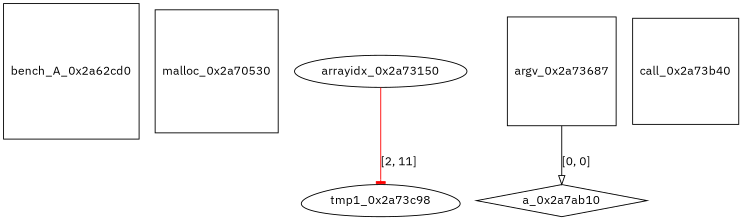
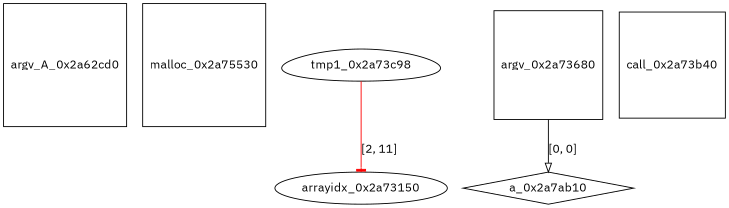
(71, 71) -> (65, 65)
(217, 71) -> (204, 65)
(562, 71) -> (548, 65)
(381, 134) -> (361, 124)
